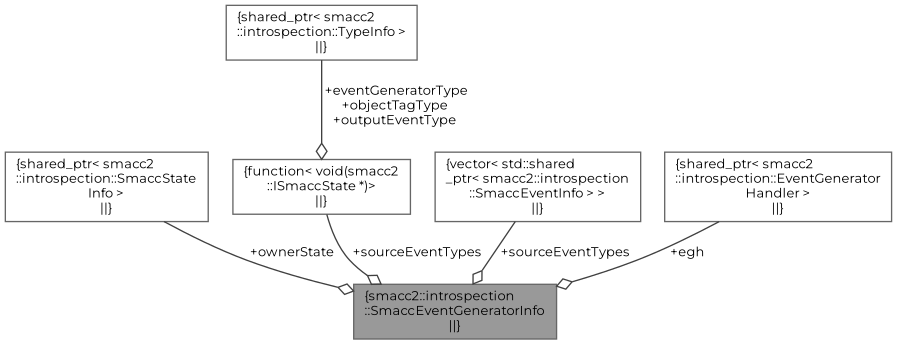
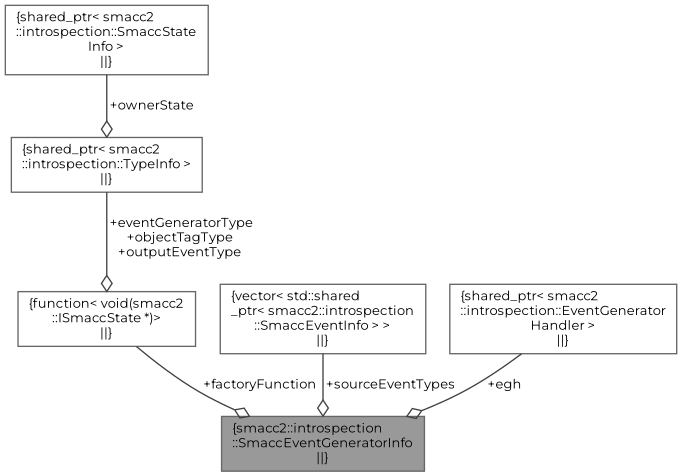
(416, 253) -> (259, 385)
(248, 261) -> (107, 98)
